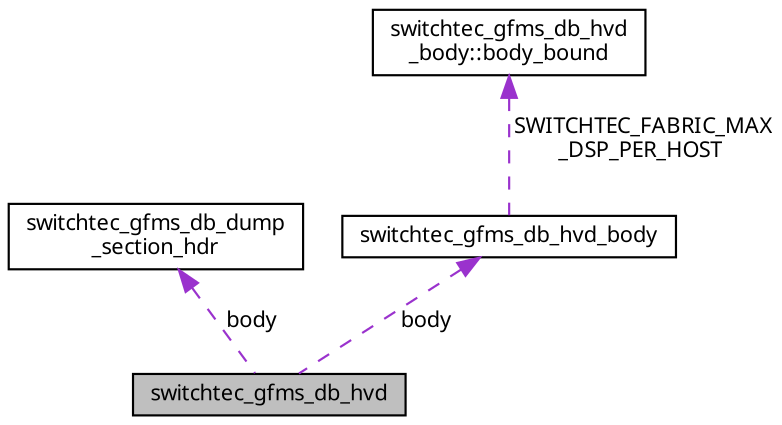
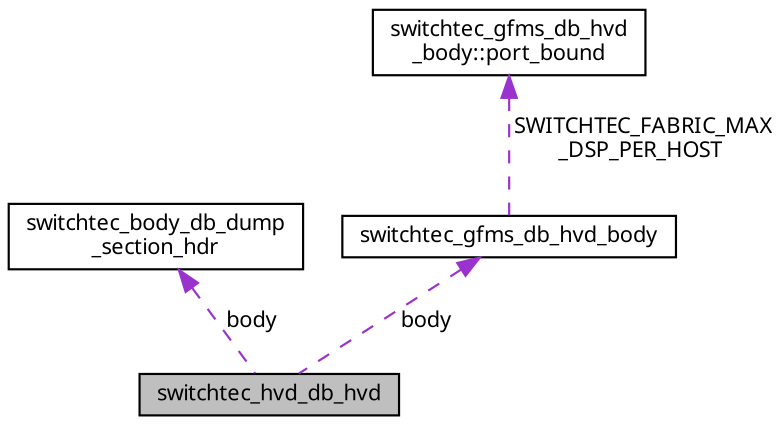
(509, 43) -> (509, 43)
(156, 237) -> (156, 237)
(269, 395) -> (269, 395)
